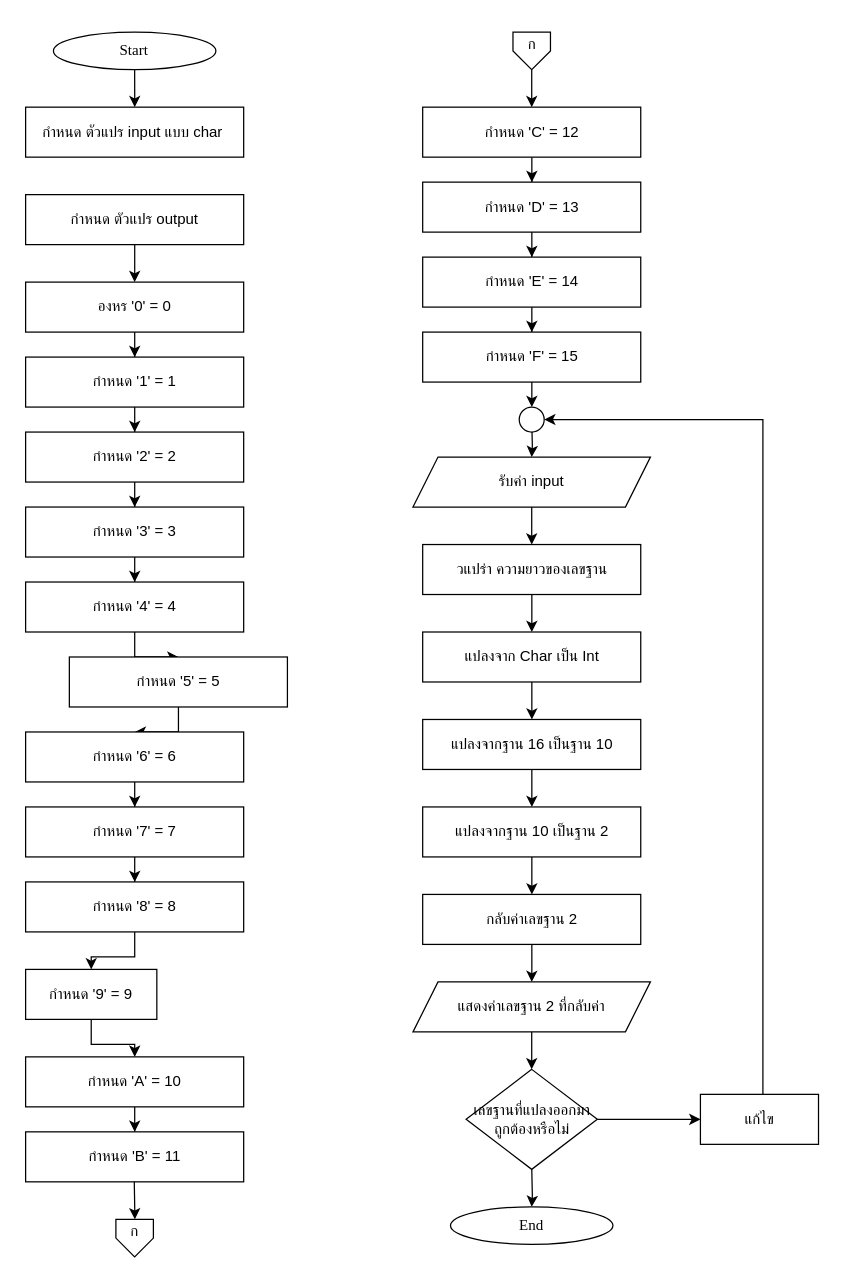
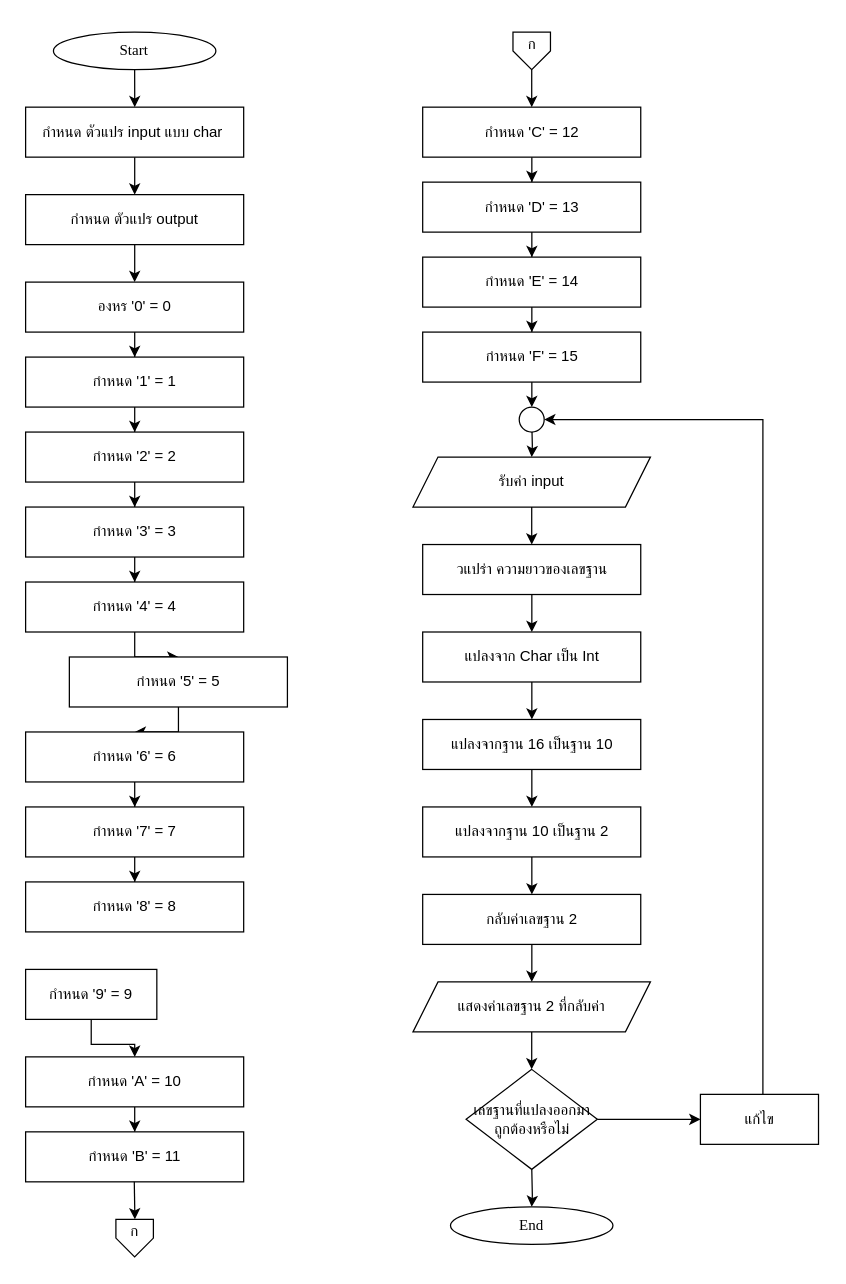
none -> (135, 171)
(124, 957) -> none
